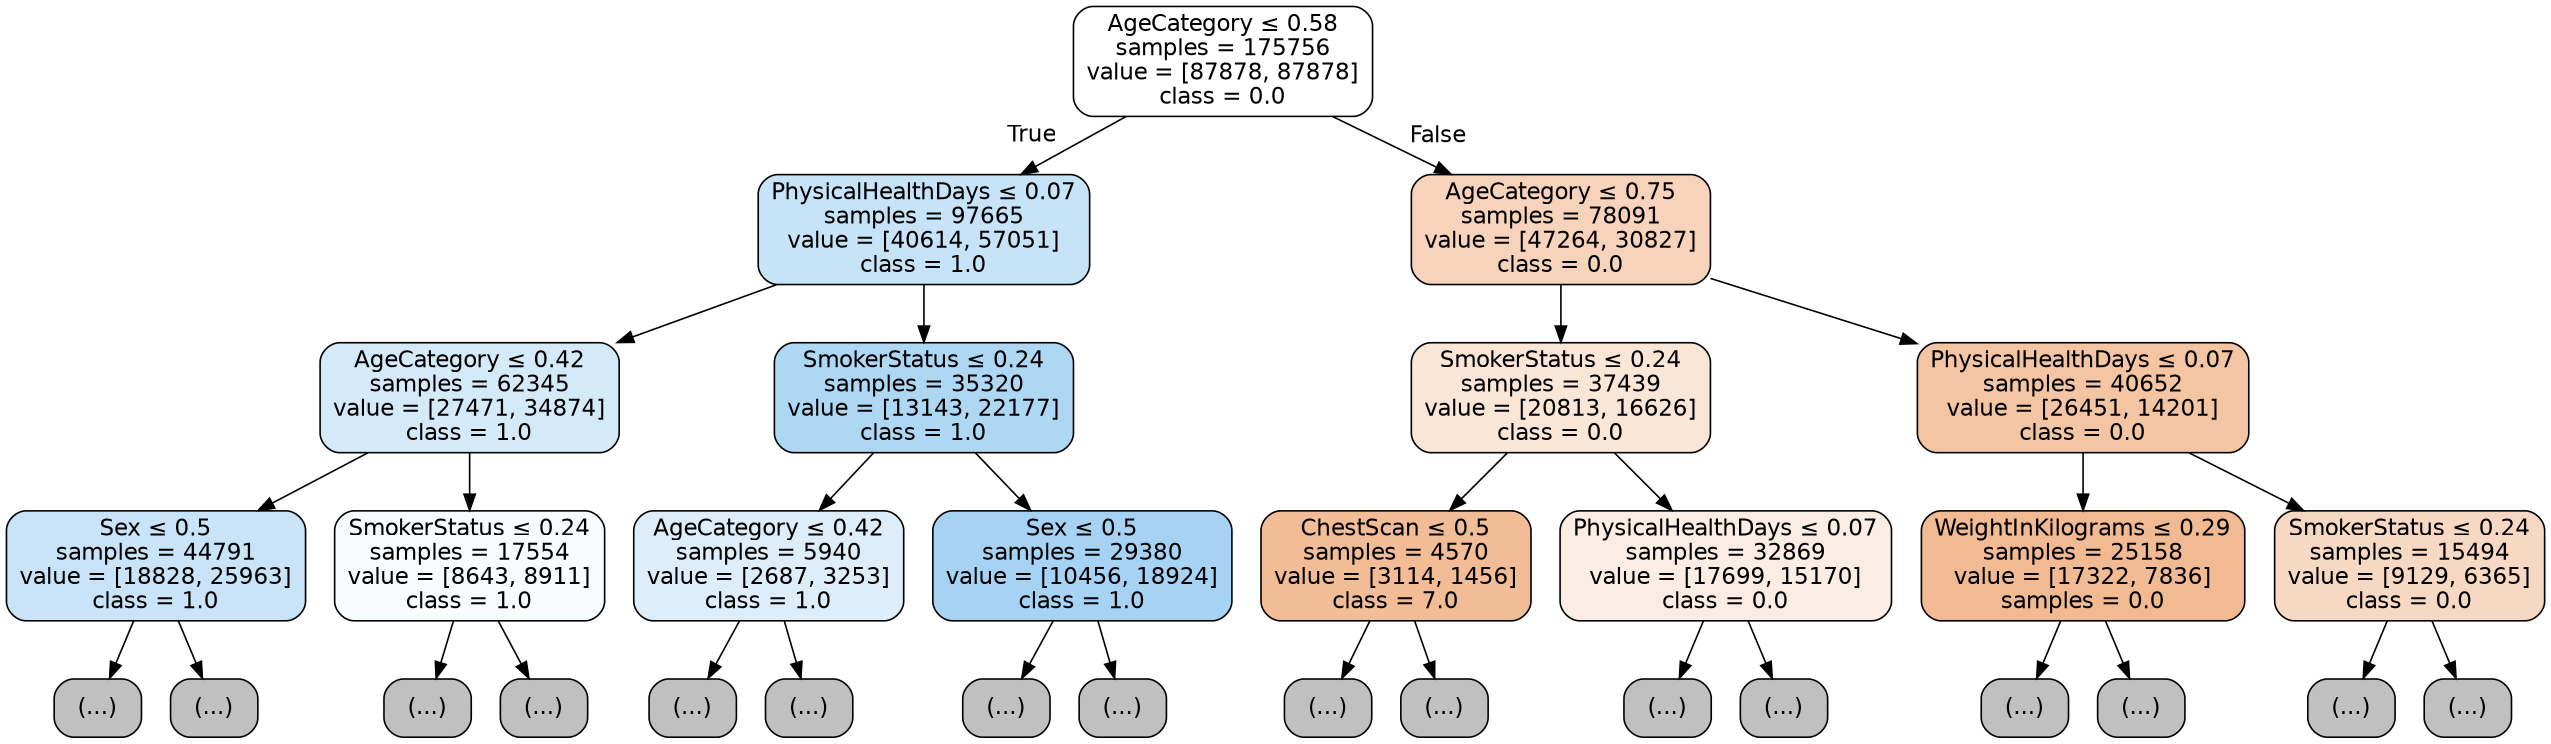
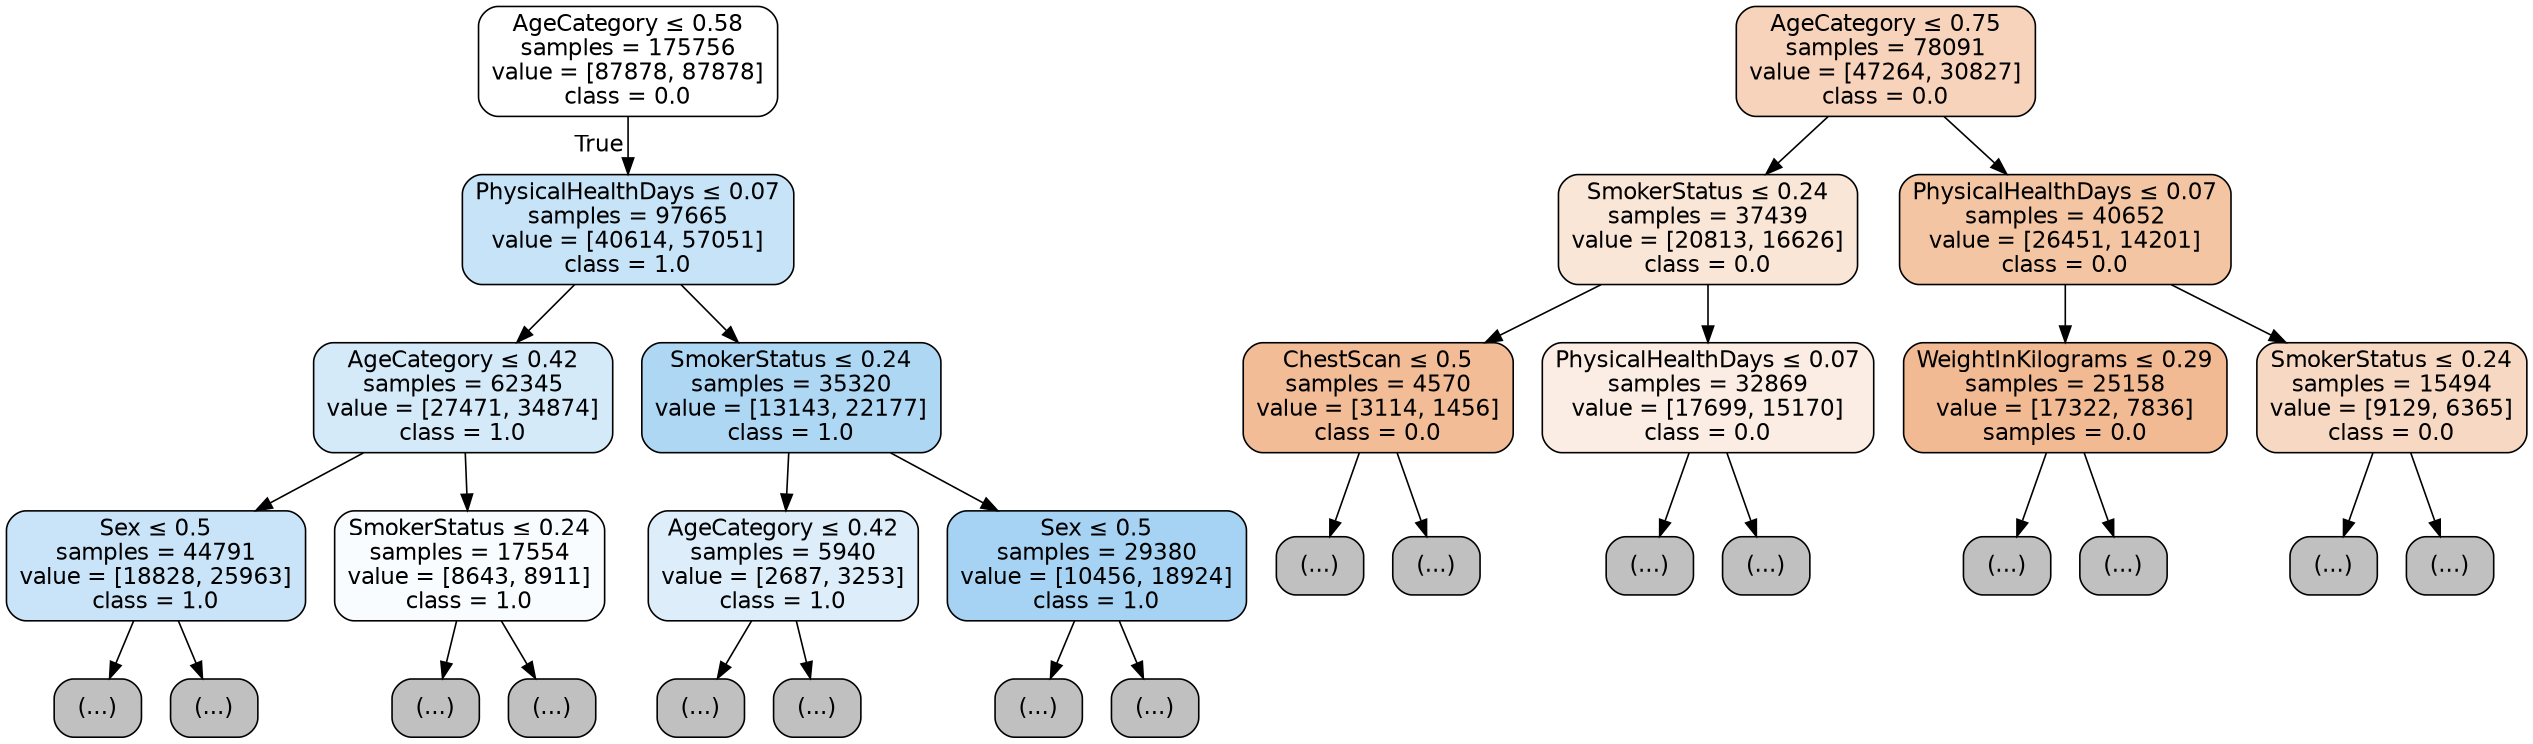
(1384, 142) -> none
(1396, 601) -> (1378, 433)
